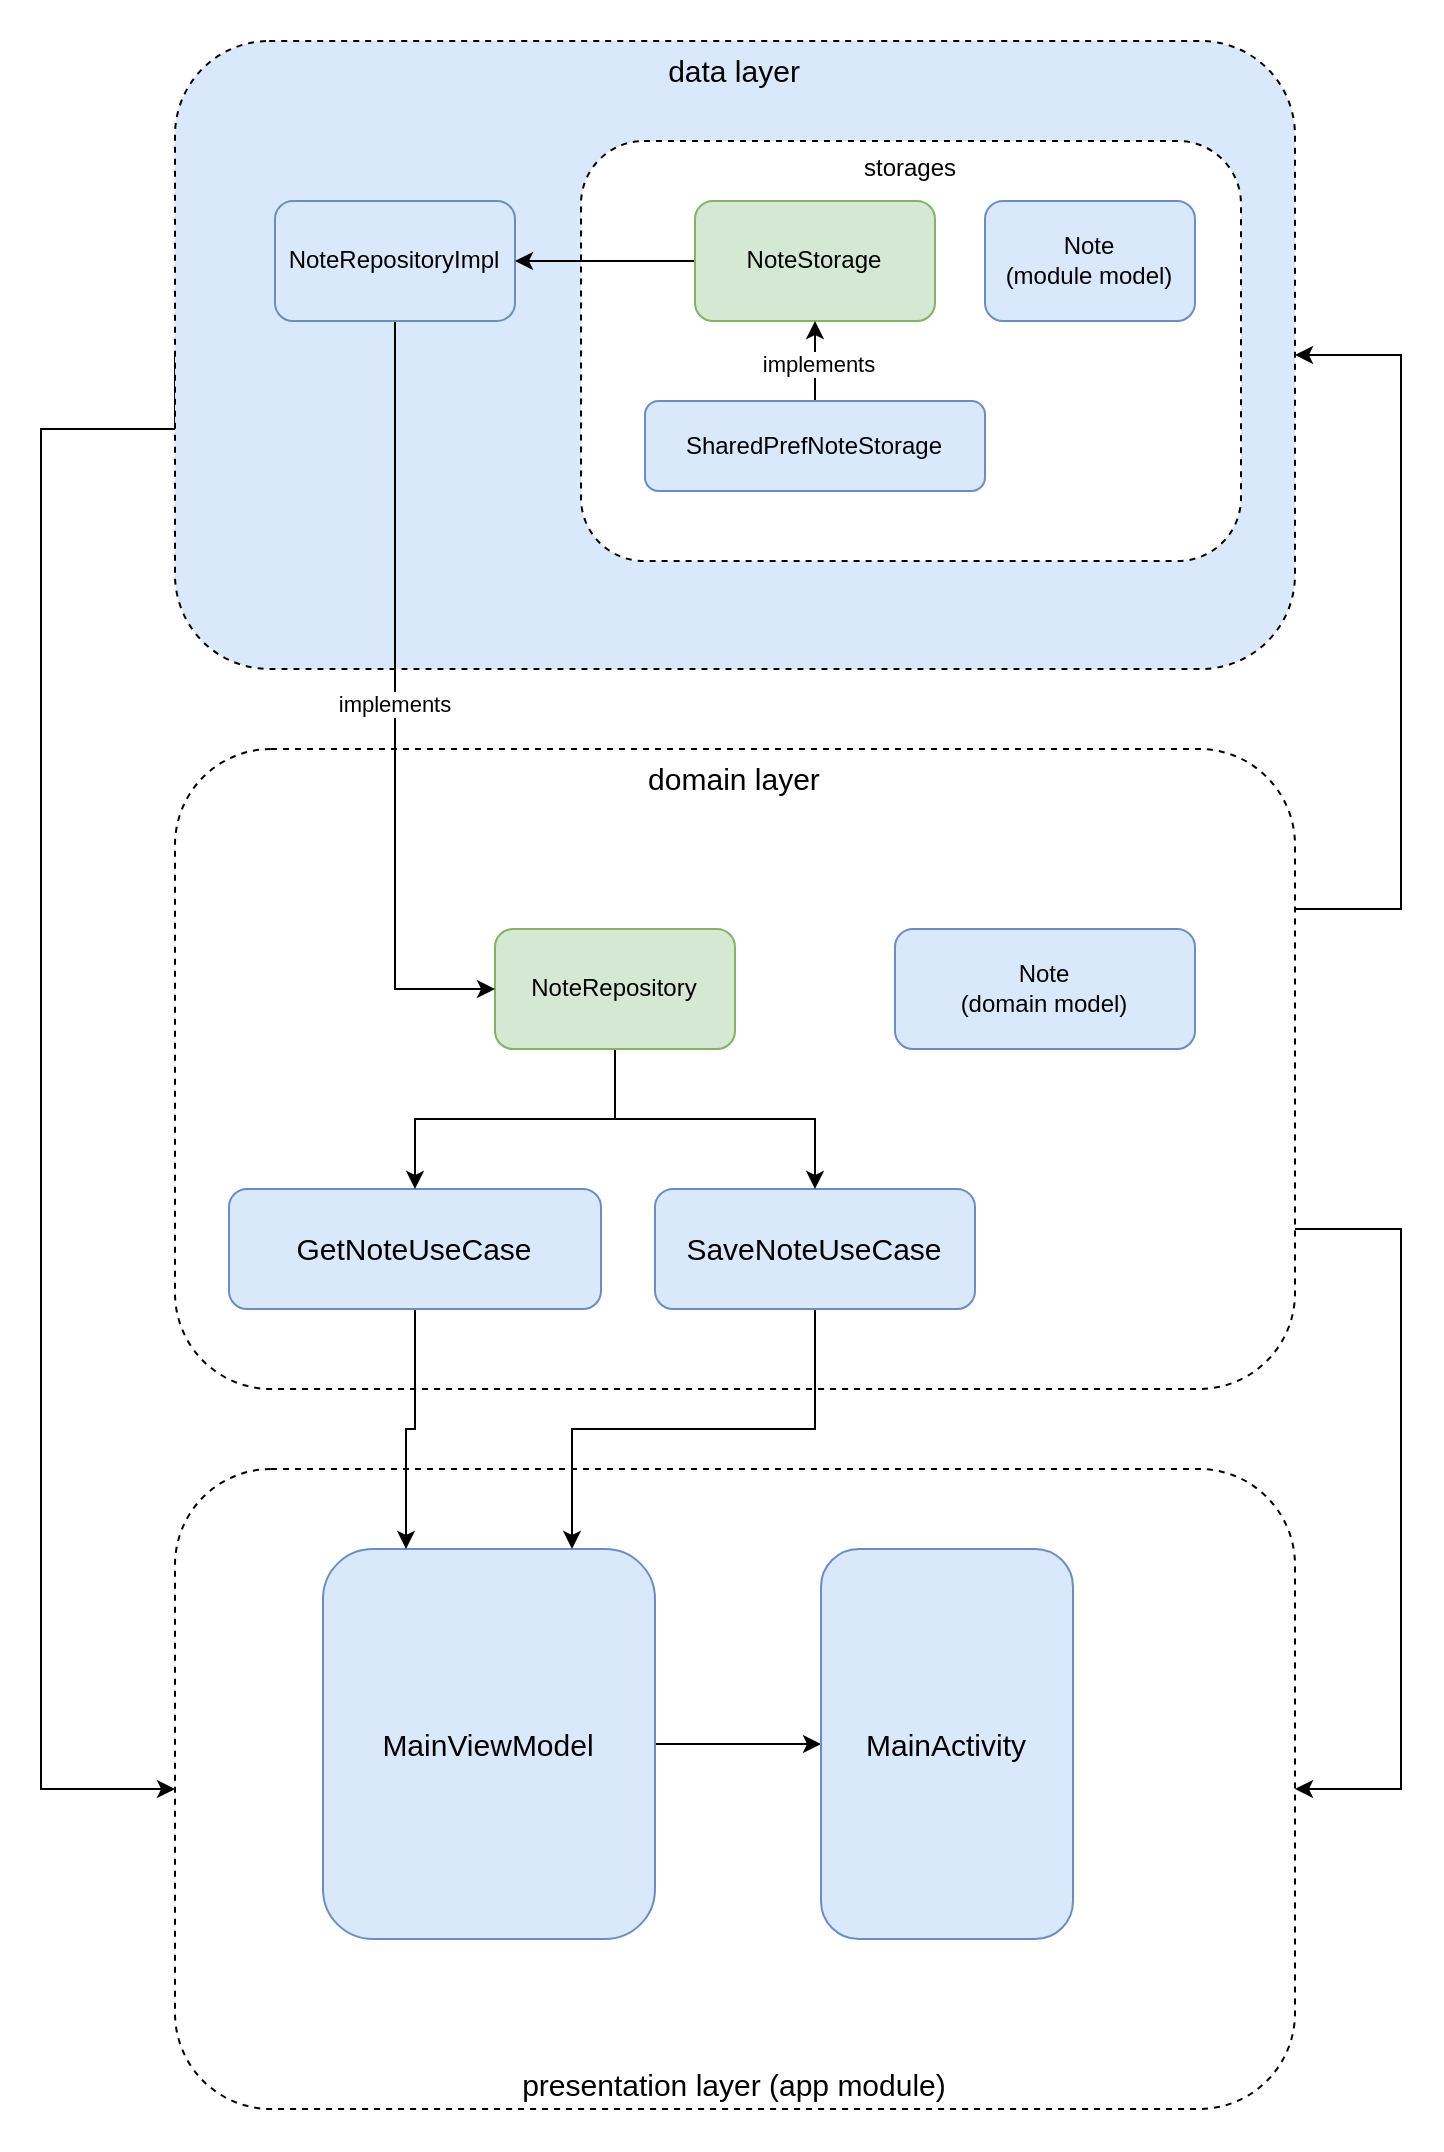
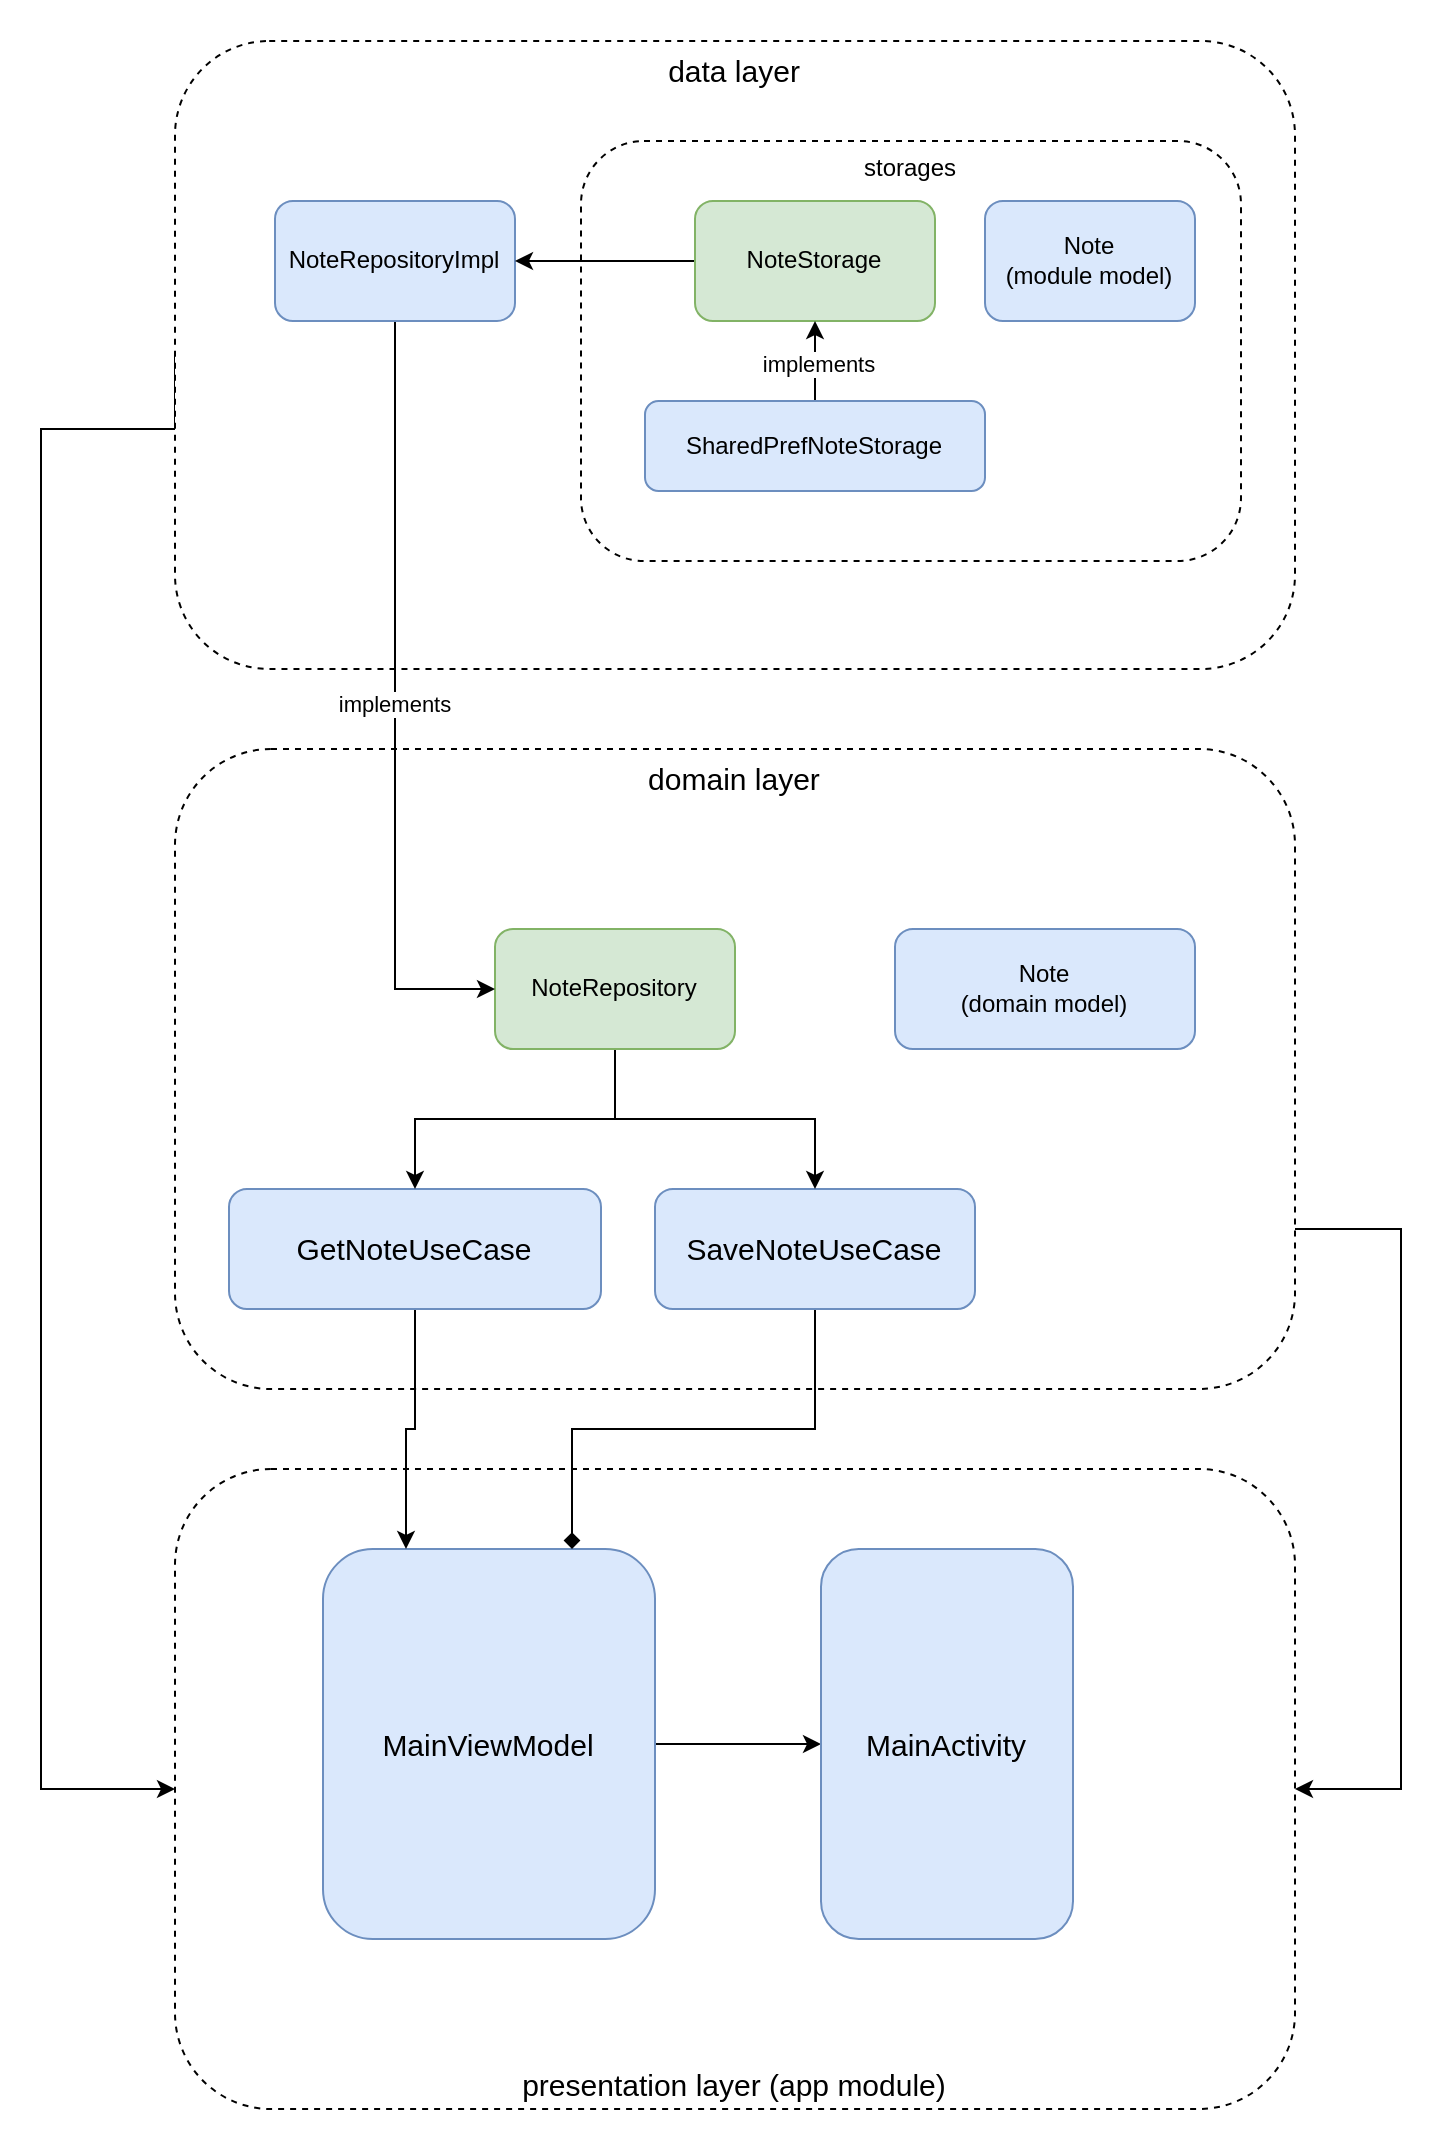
(735, 73) -> (735, 73)
(1401, 639) -> none
(572, 1534) -> (572, 1533)
